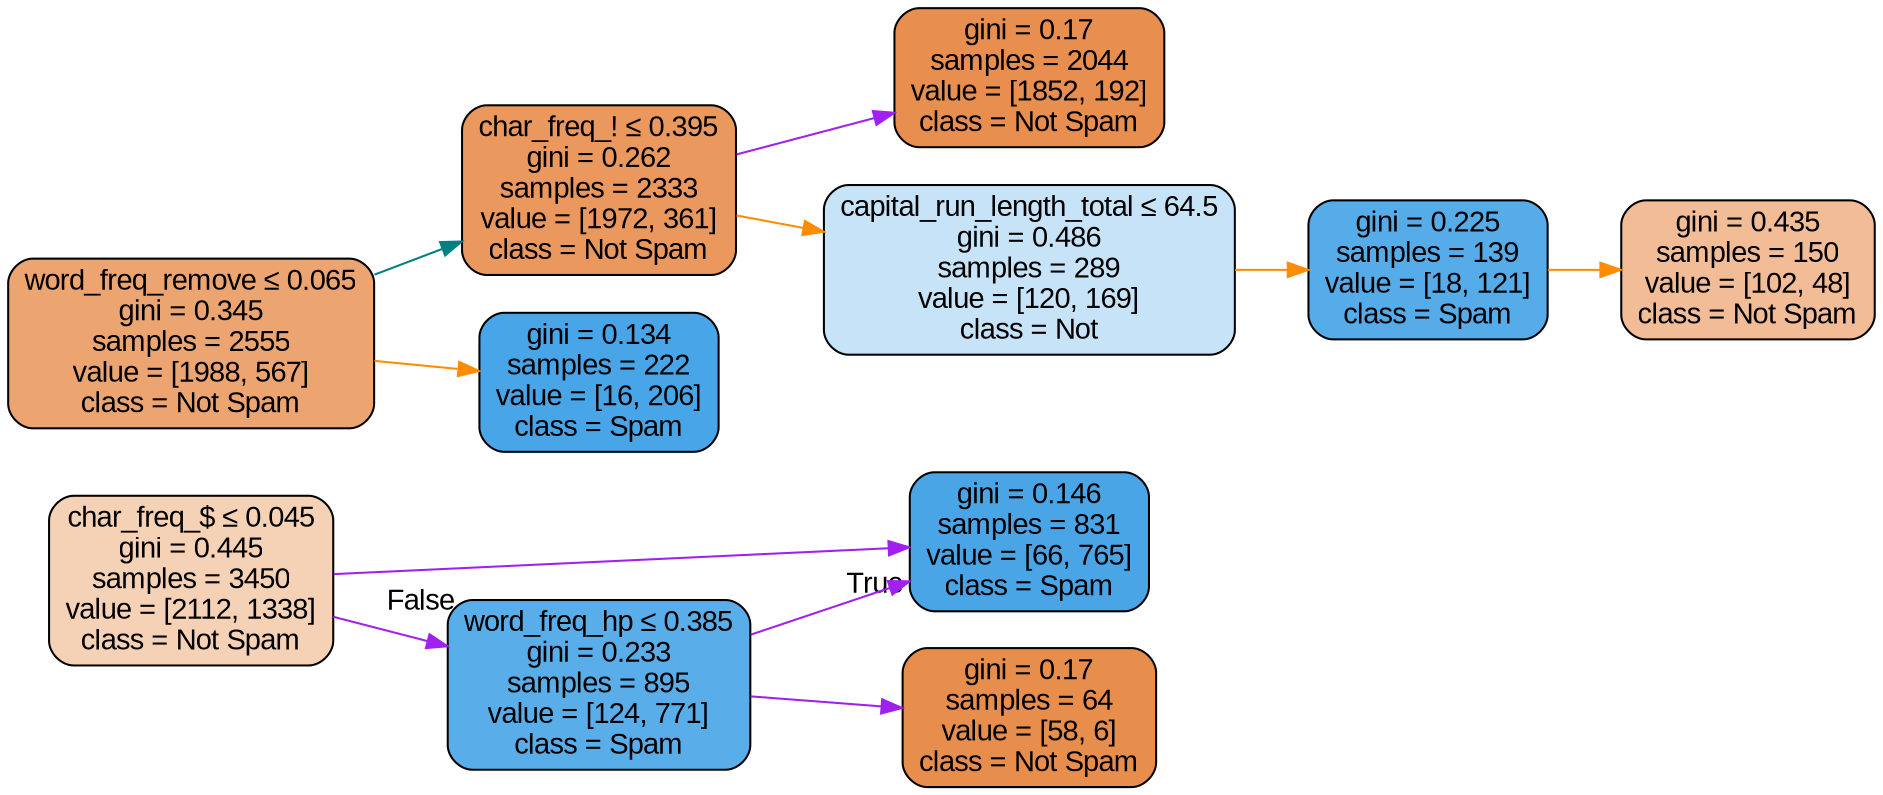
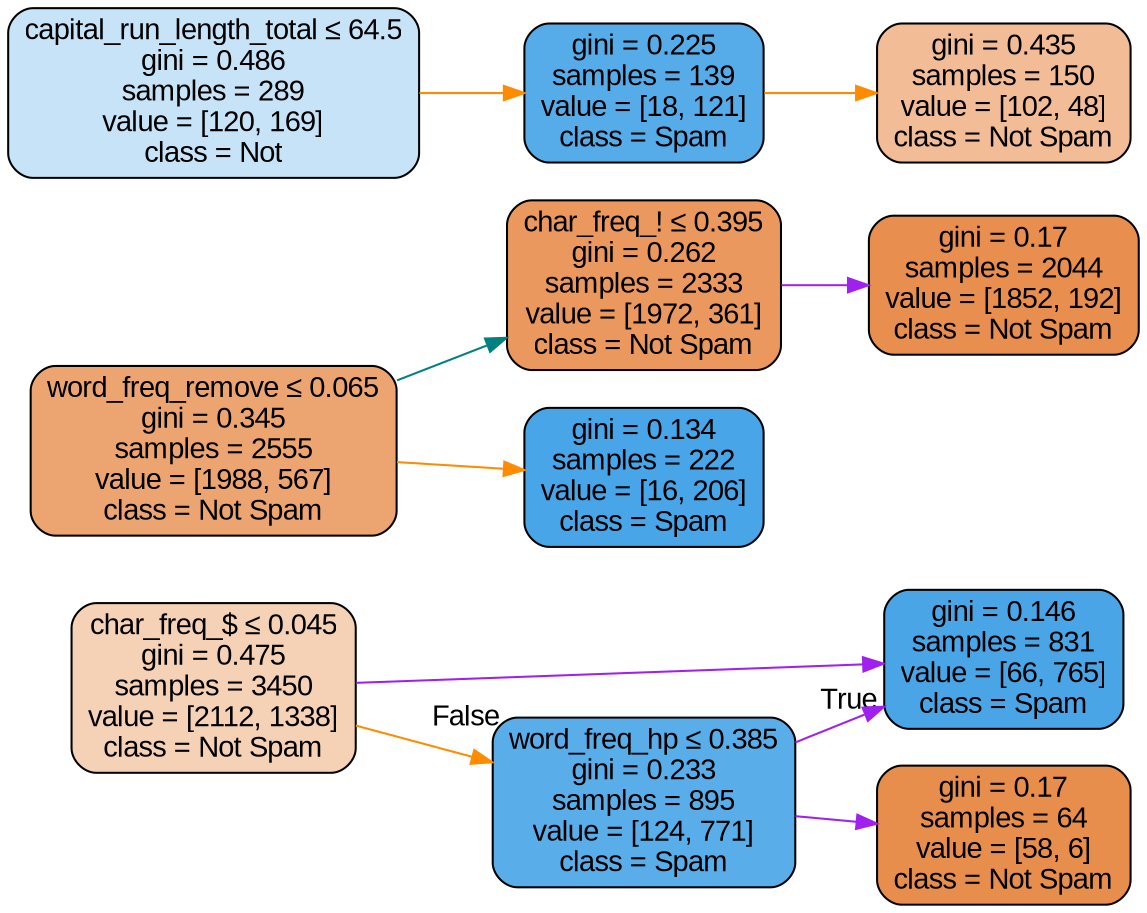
(770, 222) -> none
(191, 549) -> (214, 656)
(380, 629) -> (414, 741)
